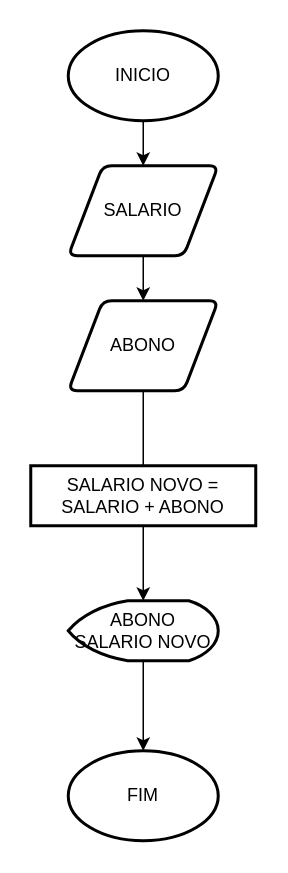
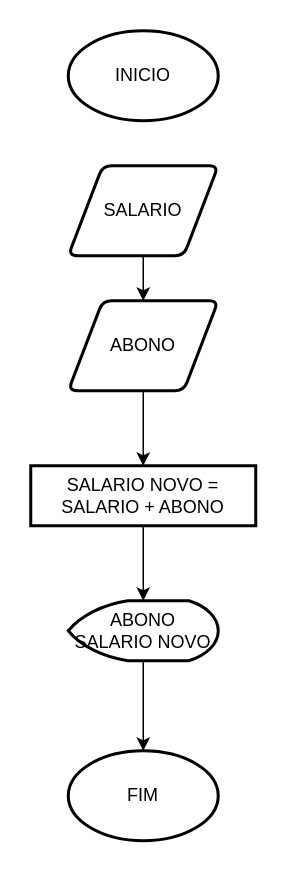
(143, 149) -> none
(143, 458) -> (143, 454)
